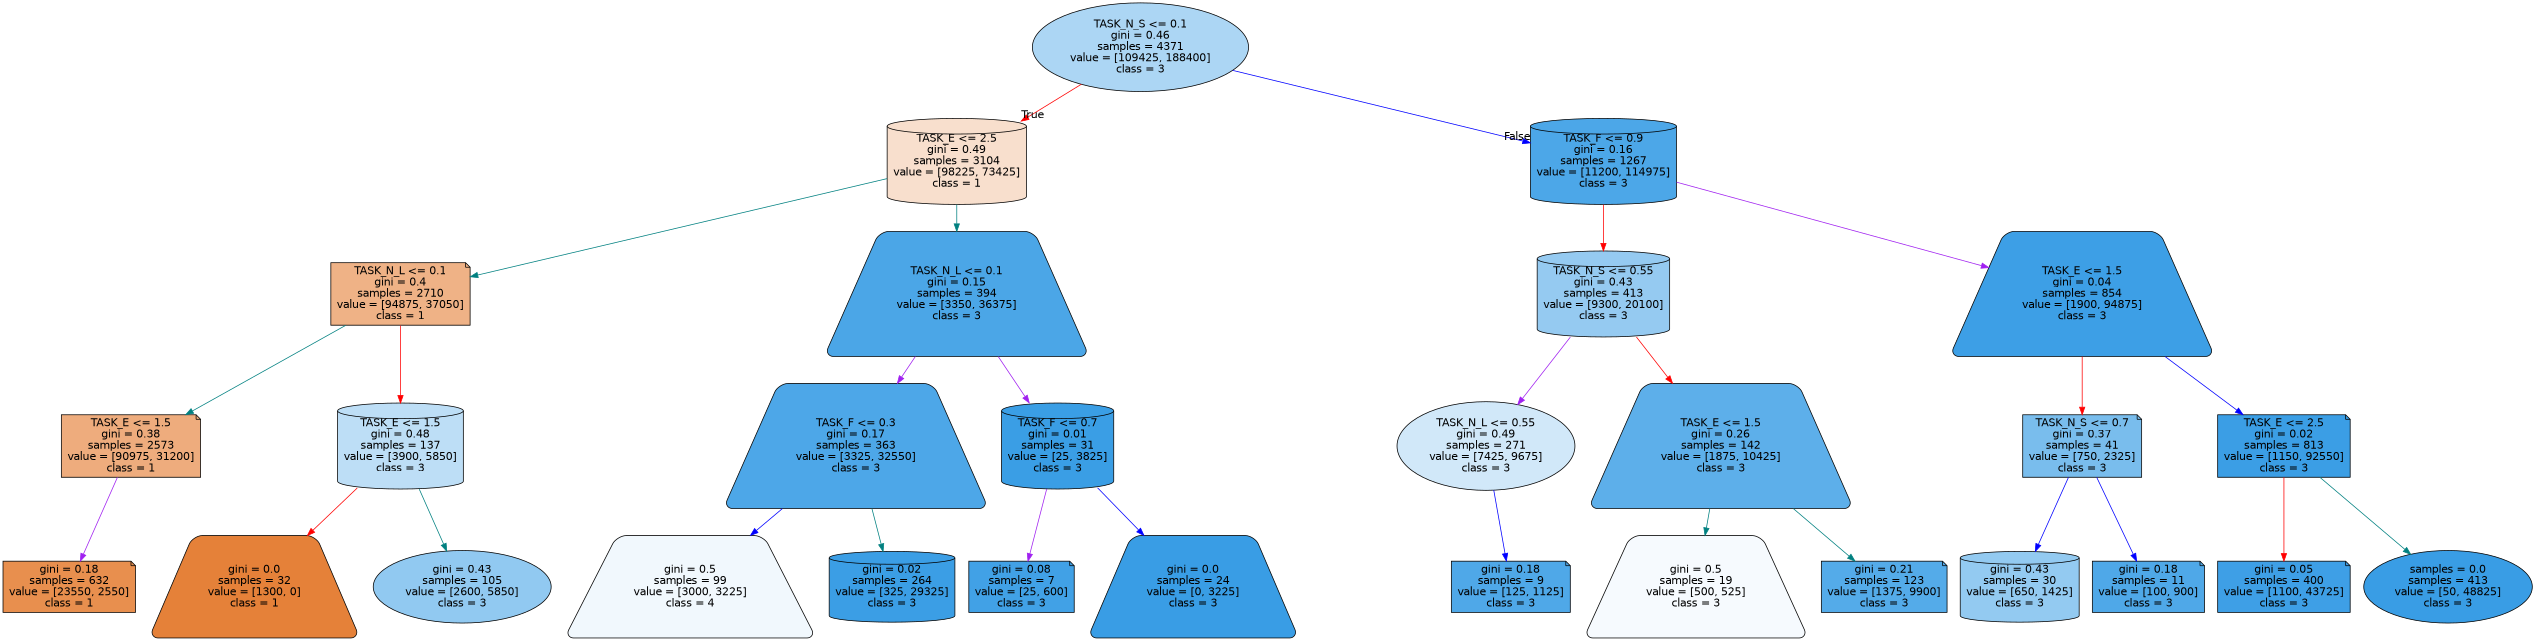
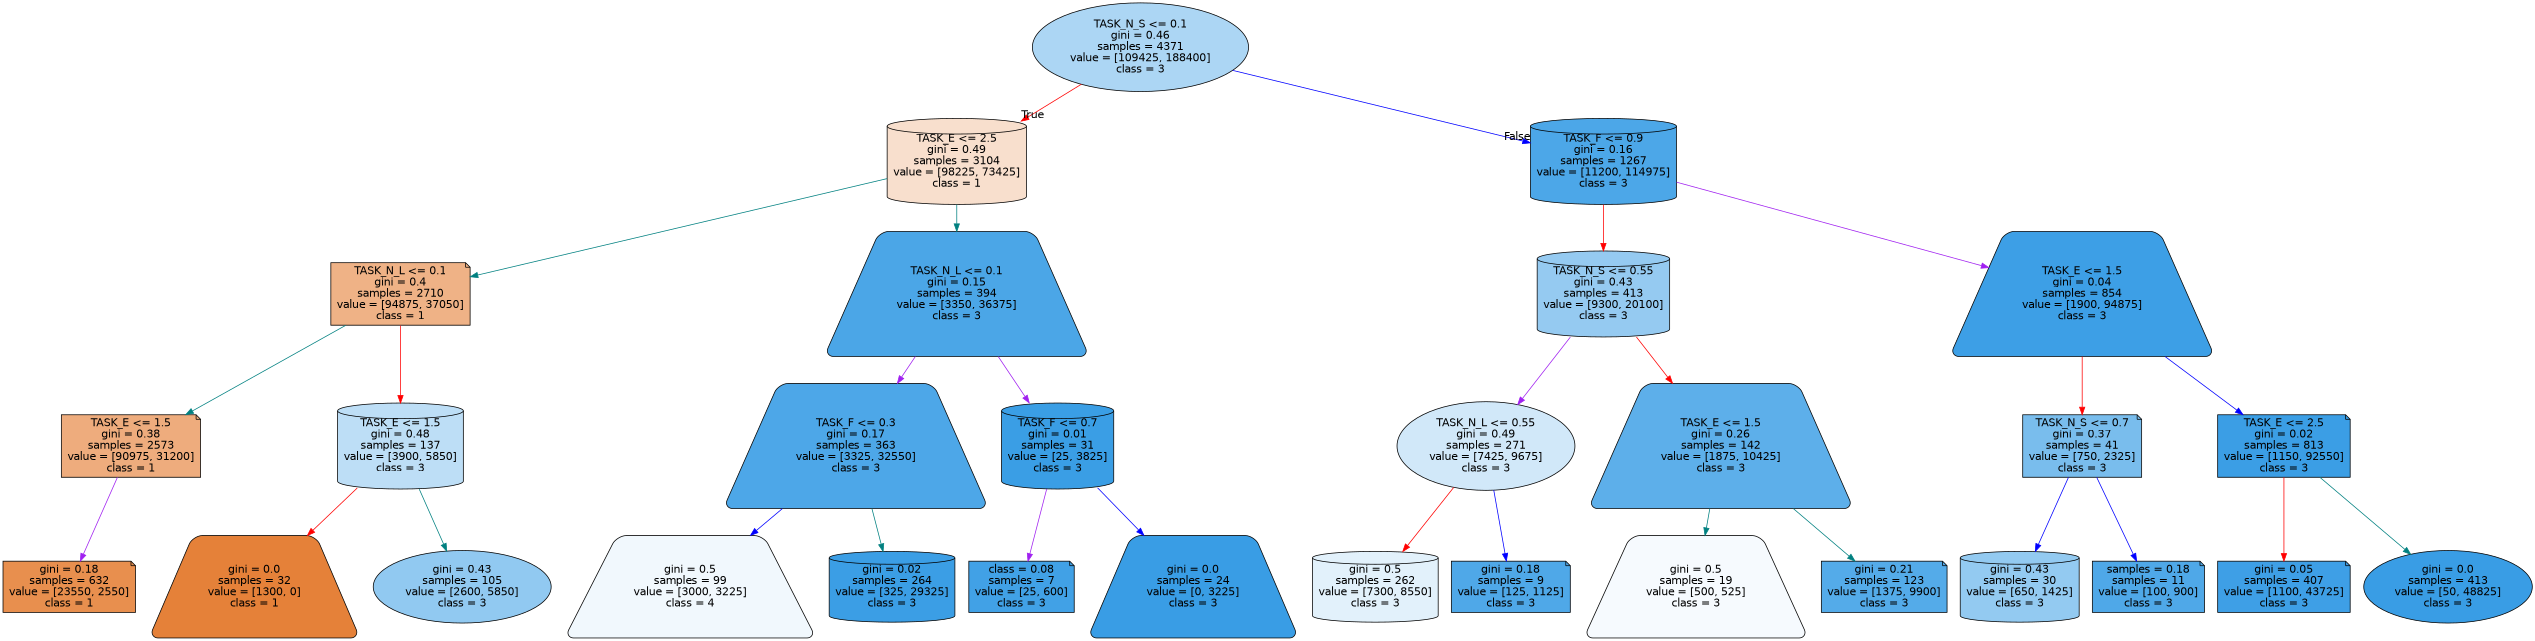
(1022, 587) -> (1022, 587)
none -> (1375, 587)
(2148, 587) -> (2148, 587)
(2284, 587) -> (2284, 587)
(2448, 587) -> (2448, 587)
